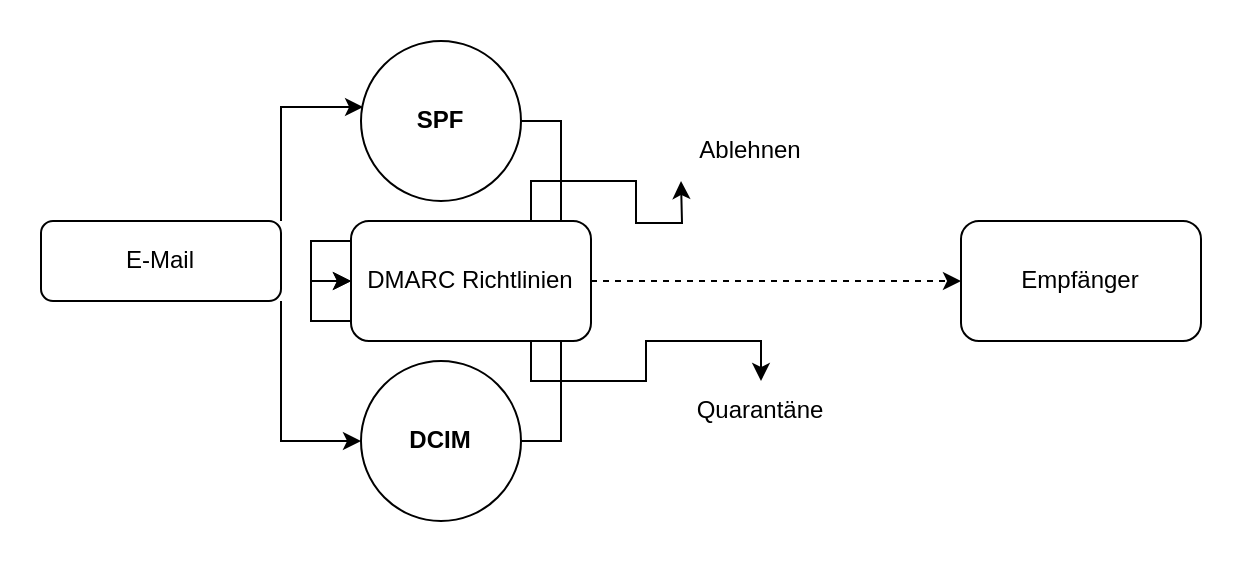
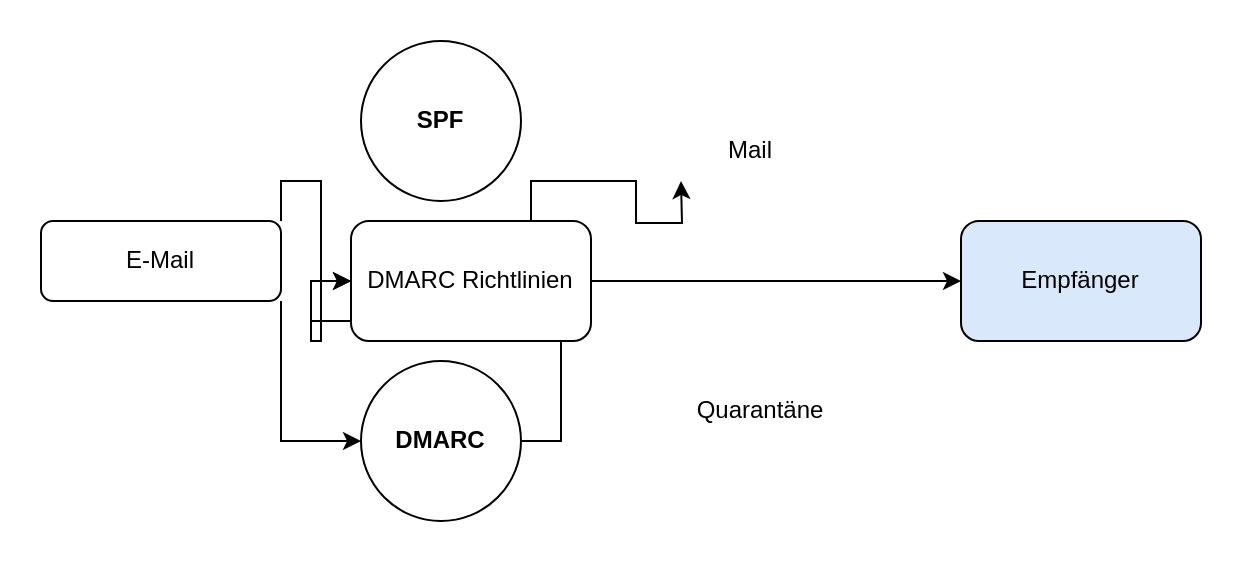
(281, 111) -> (321, 253)
(561, 151) -> none
(751, 151) -> (751, 151)
(771, 281) -> (771, 281)
(1081, 281) -> (1081, 281)
(646, 368) -> none
(441, 441) -> (441, 441)
